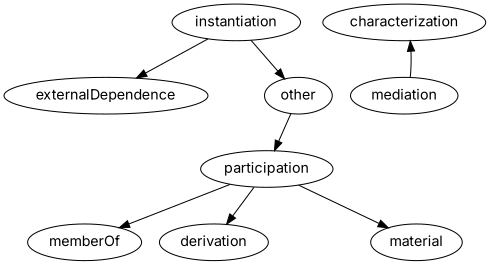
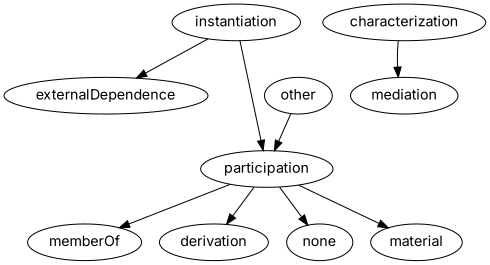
(264, 56) -> (250, 91)
(411, 64) -> (397, 54)
none -> (320, 242)
